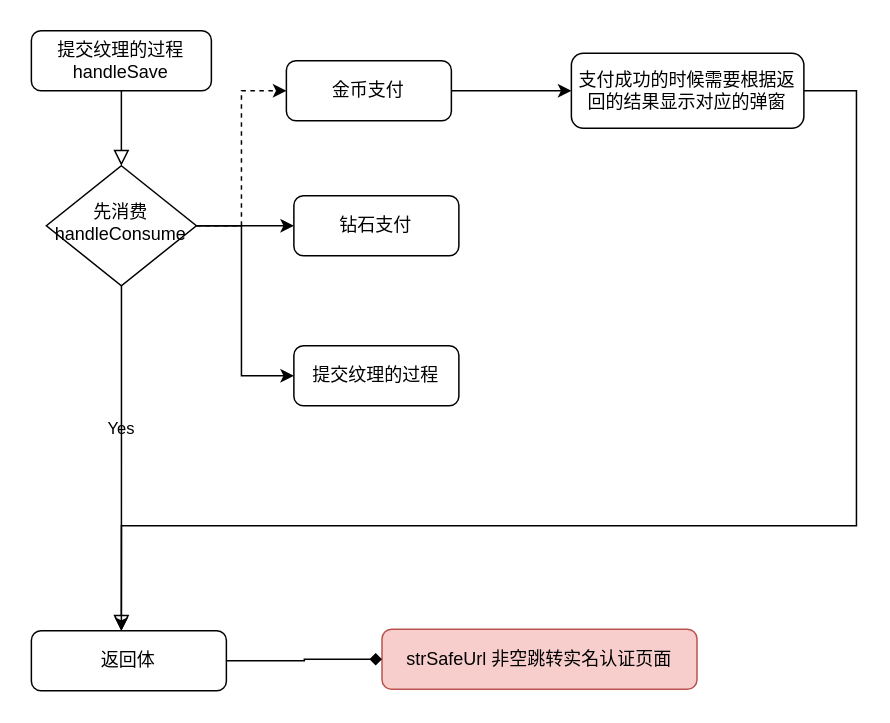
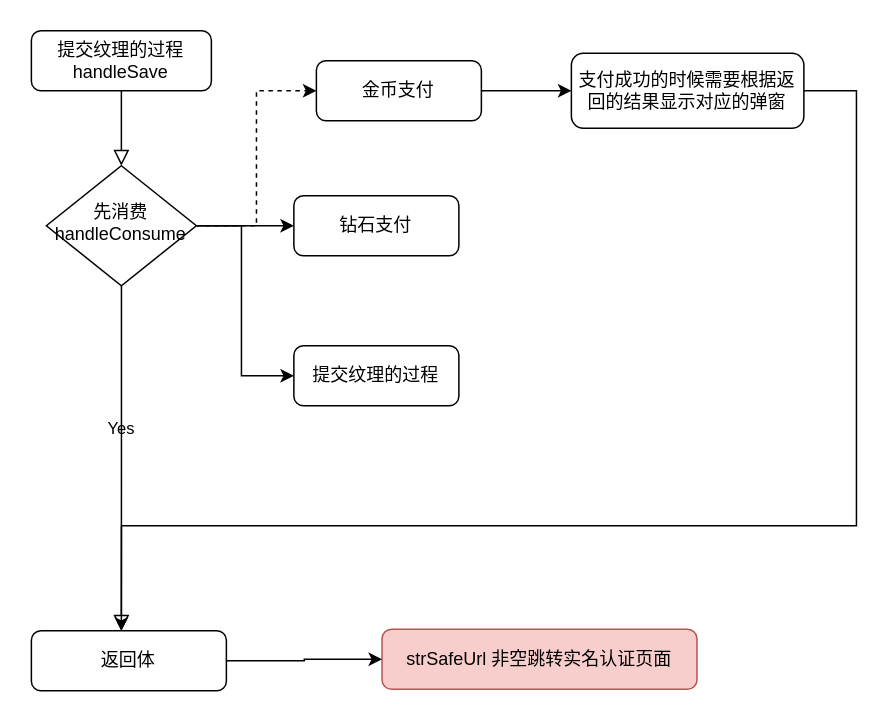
(369, 91) -> (399, 91)
(369, 659) -> (370, 659)
